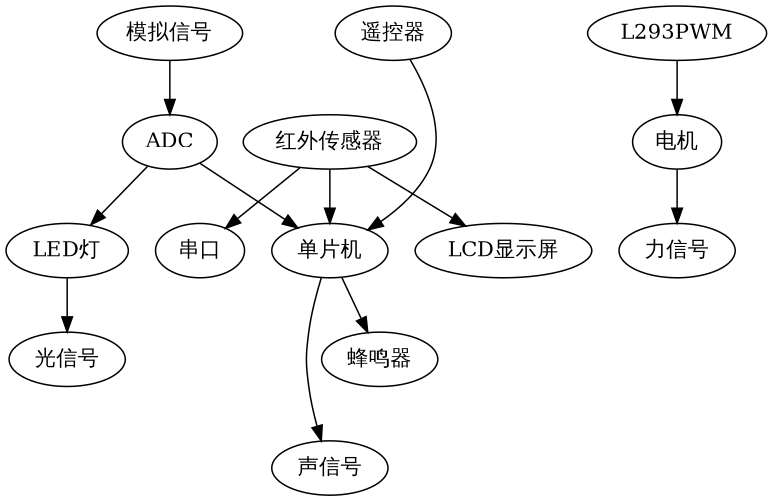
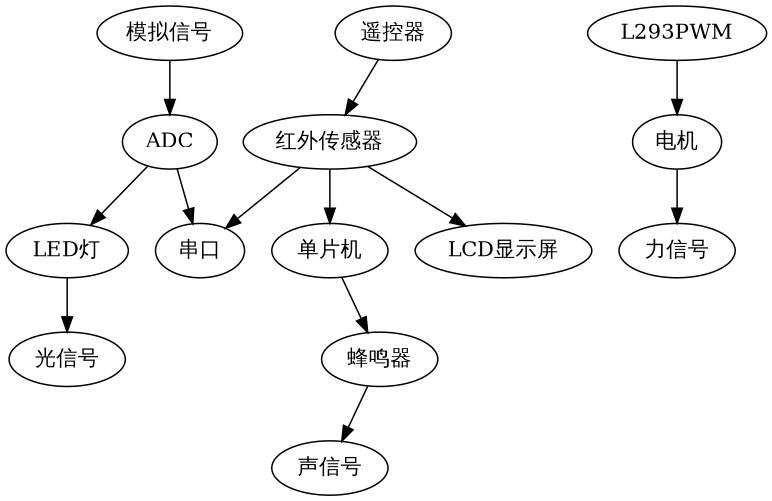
(435, 148) -> (366, 81)
(242, 191) -> (183, 189)
(307, 352) -> (358, 407)
